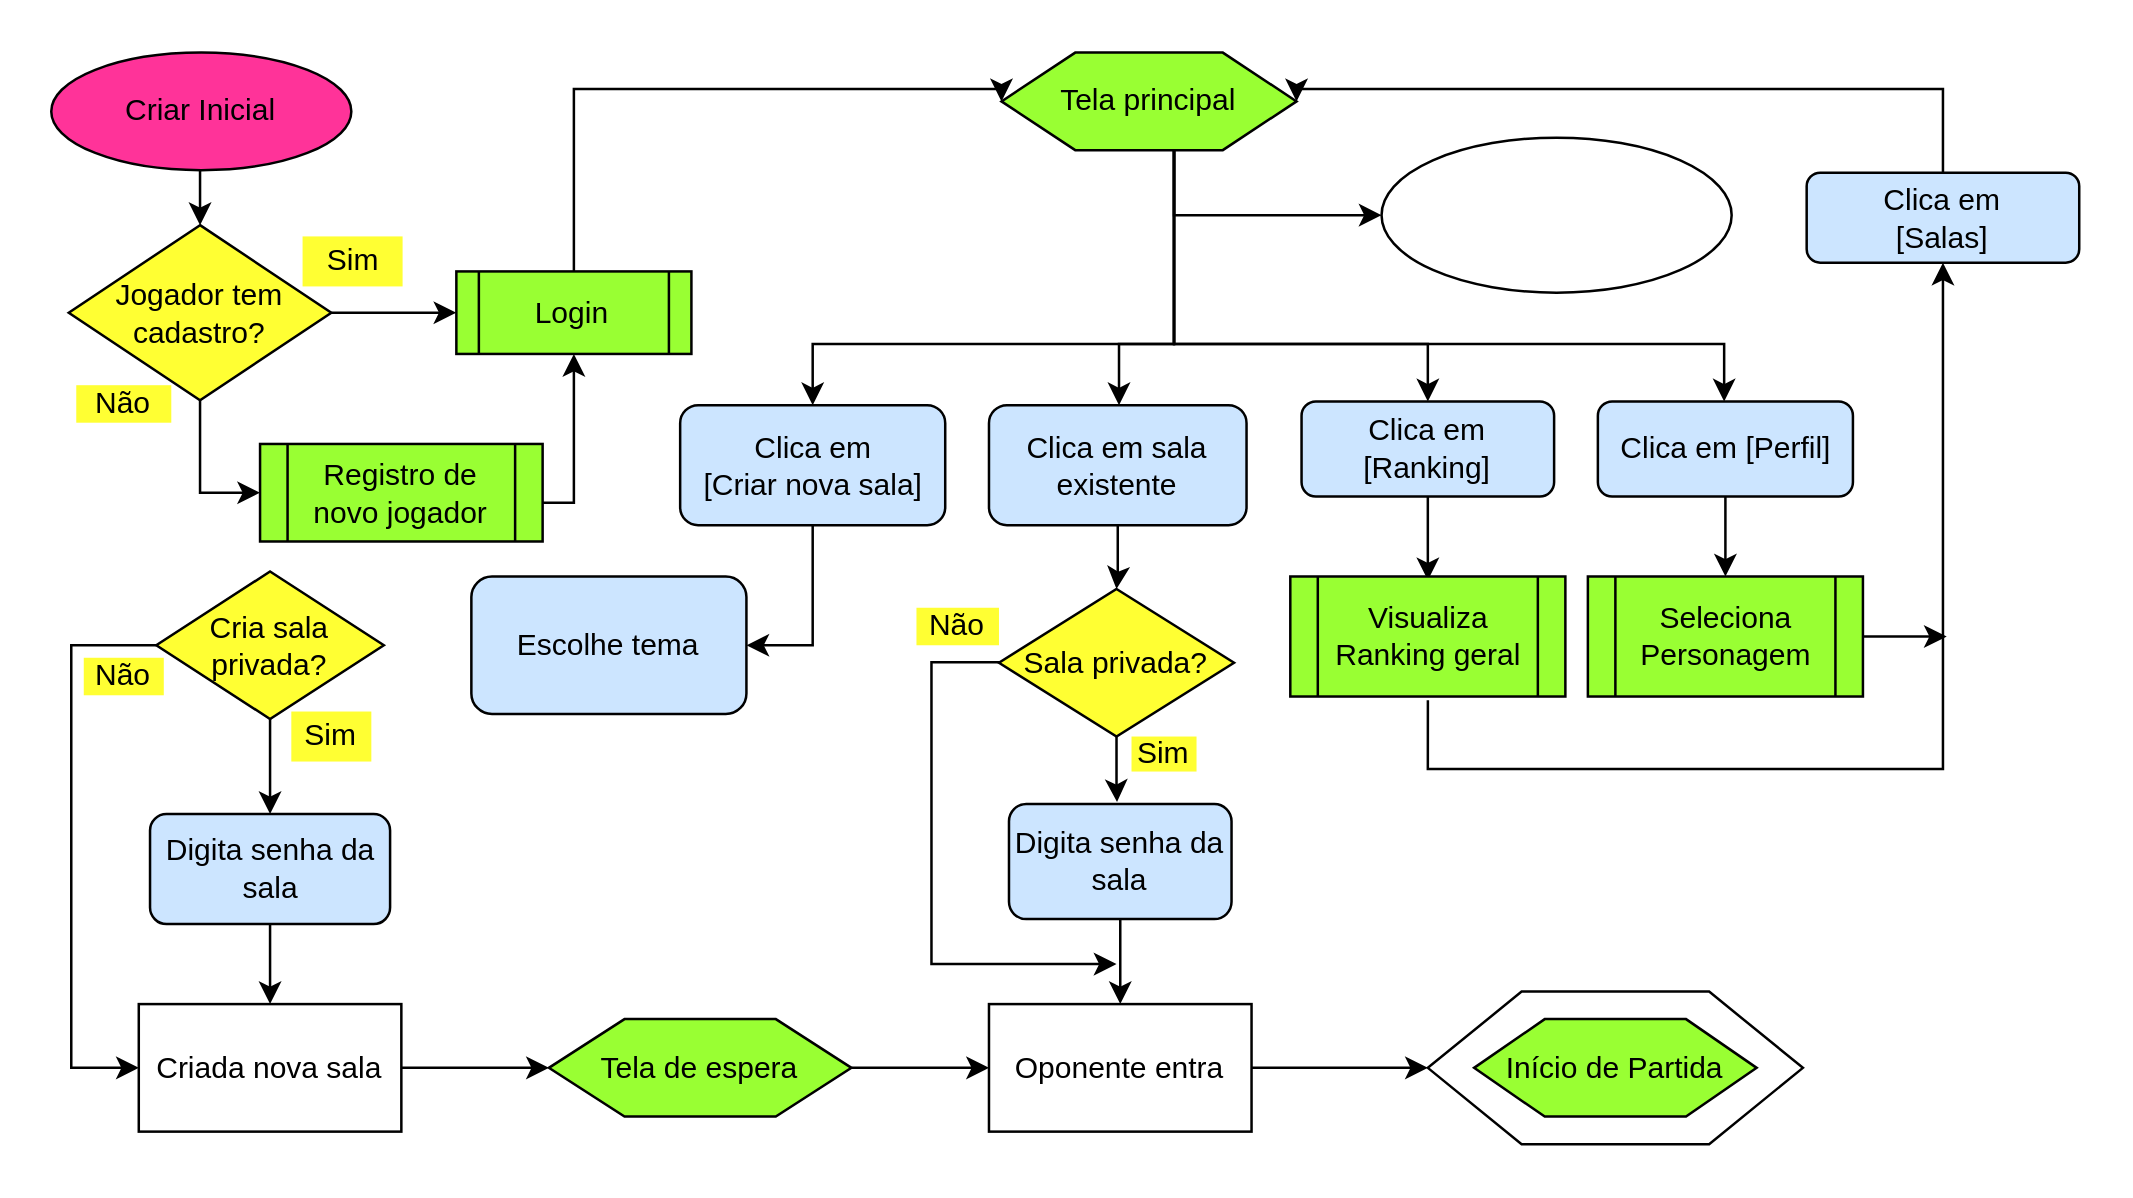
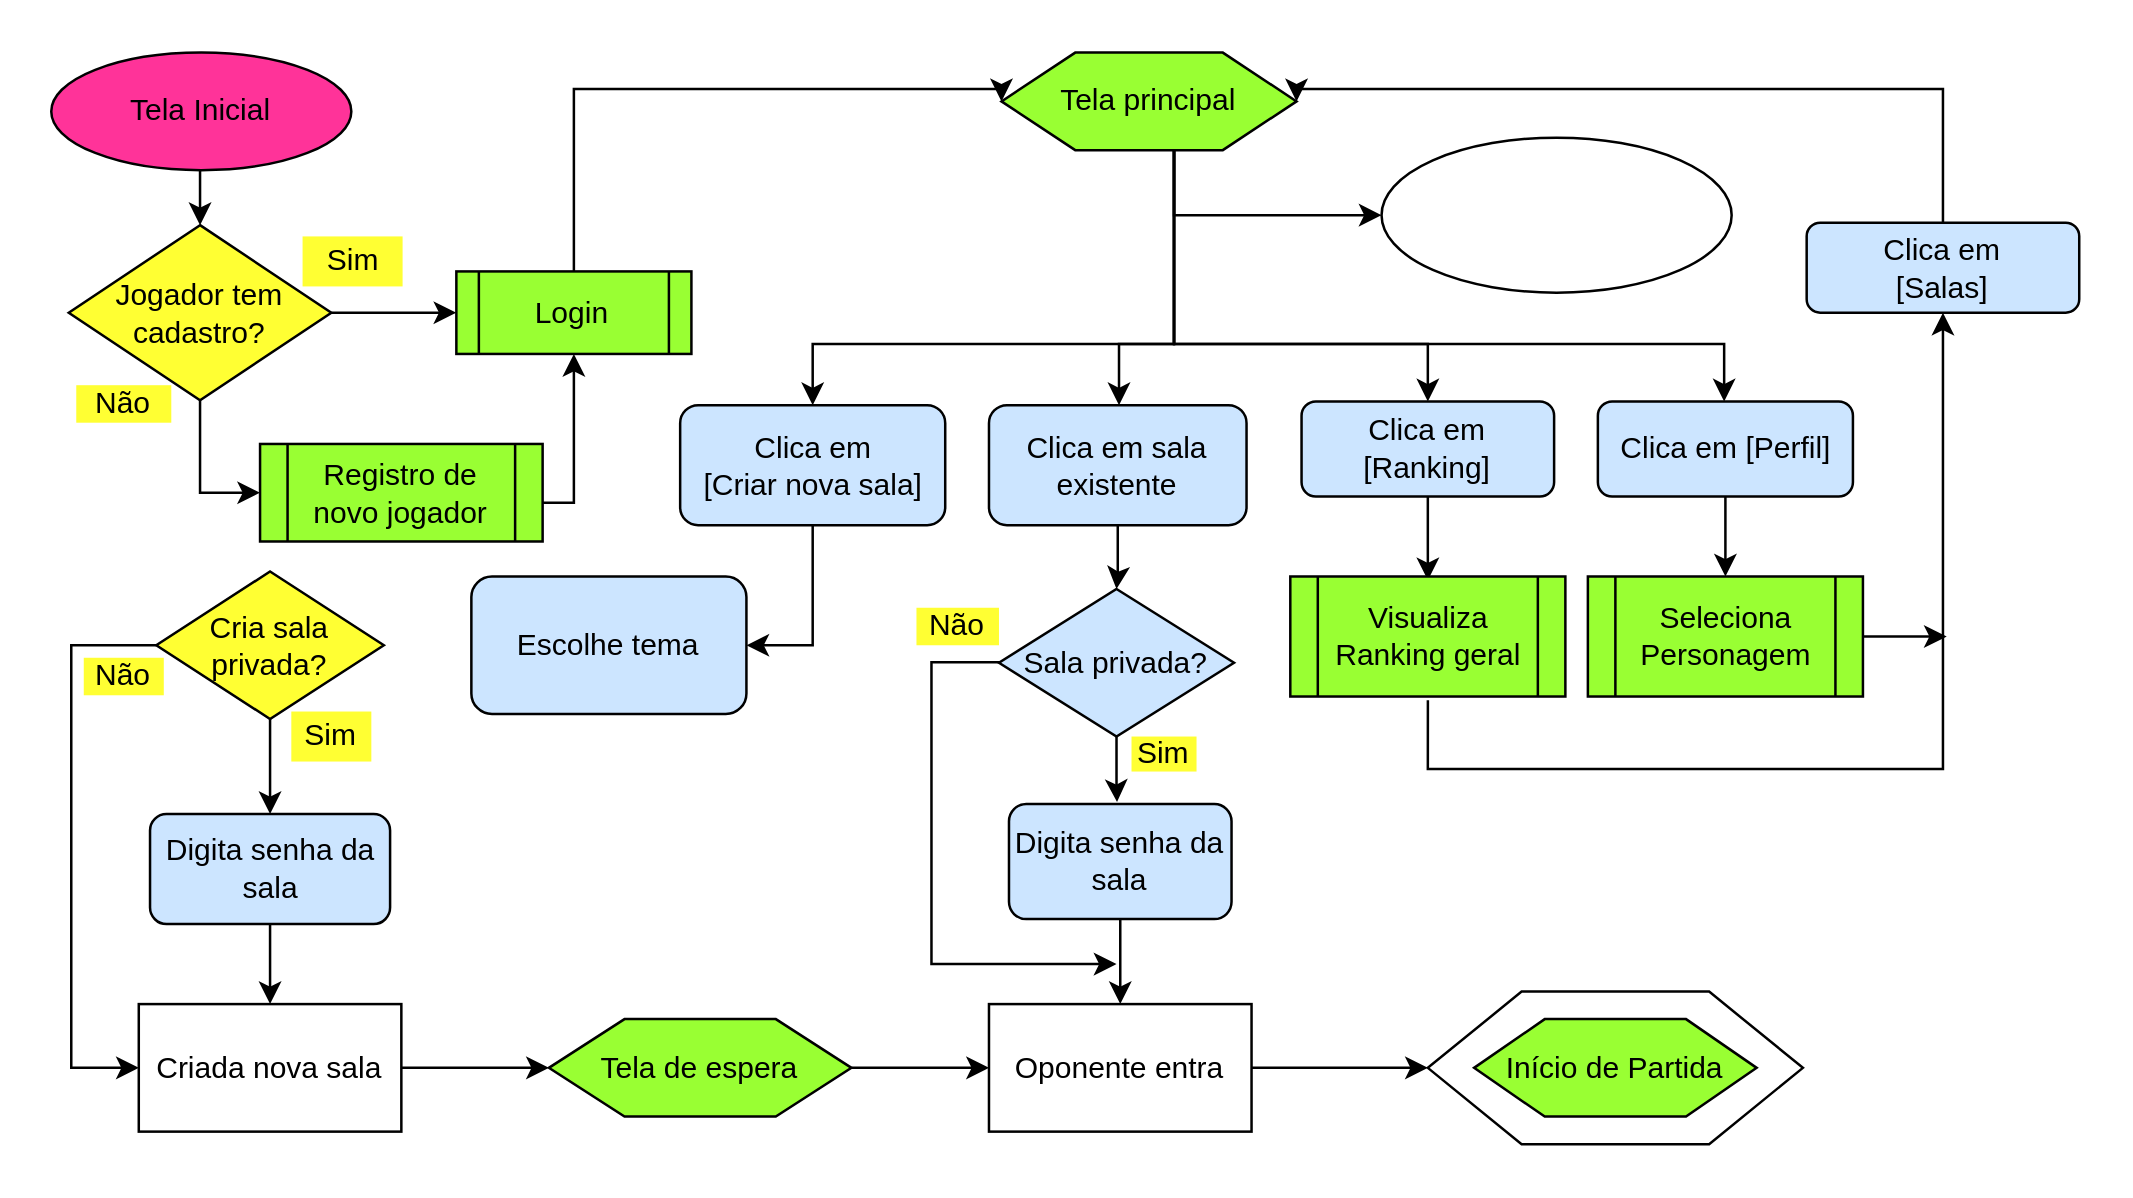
(201, 111) -> (201, 111)
(1943, 218) -> (1943, 268)
(1116, 663) -> (1116, 663)
